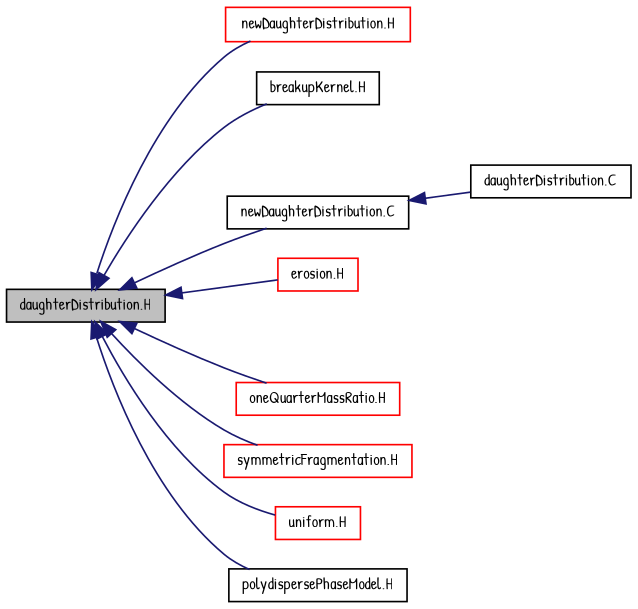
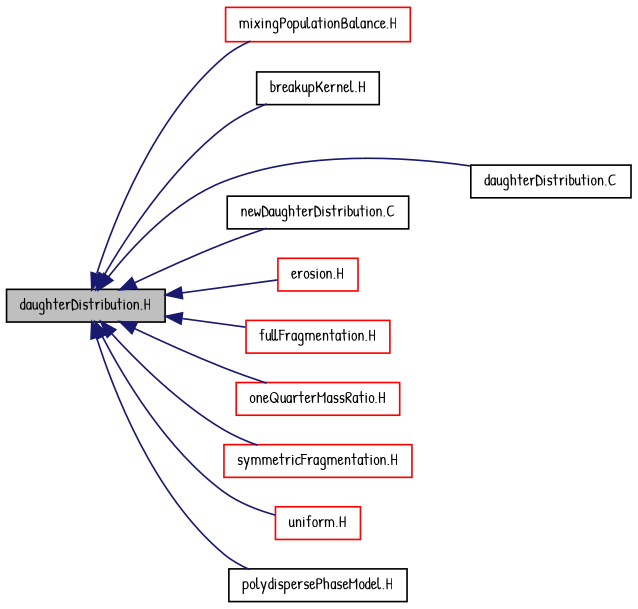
(318, 25) -> (318, 25)
(448, 195) -> (271, 168)
none -> (318, 337)
